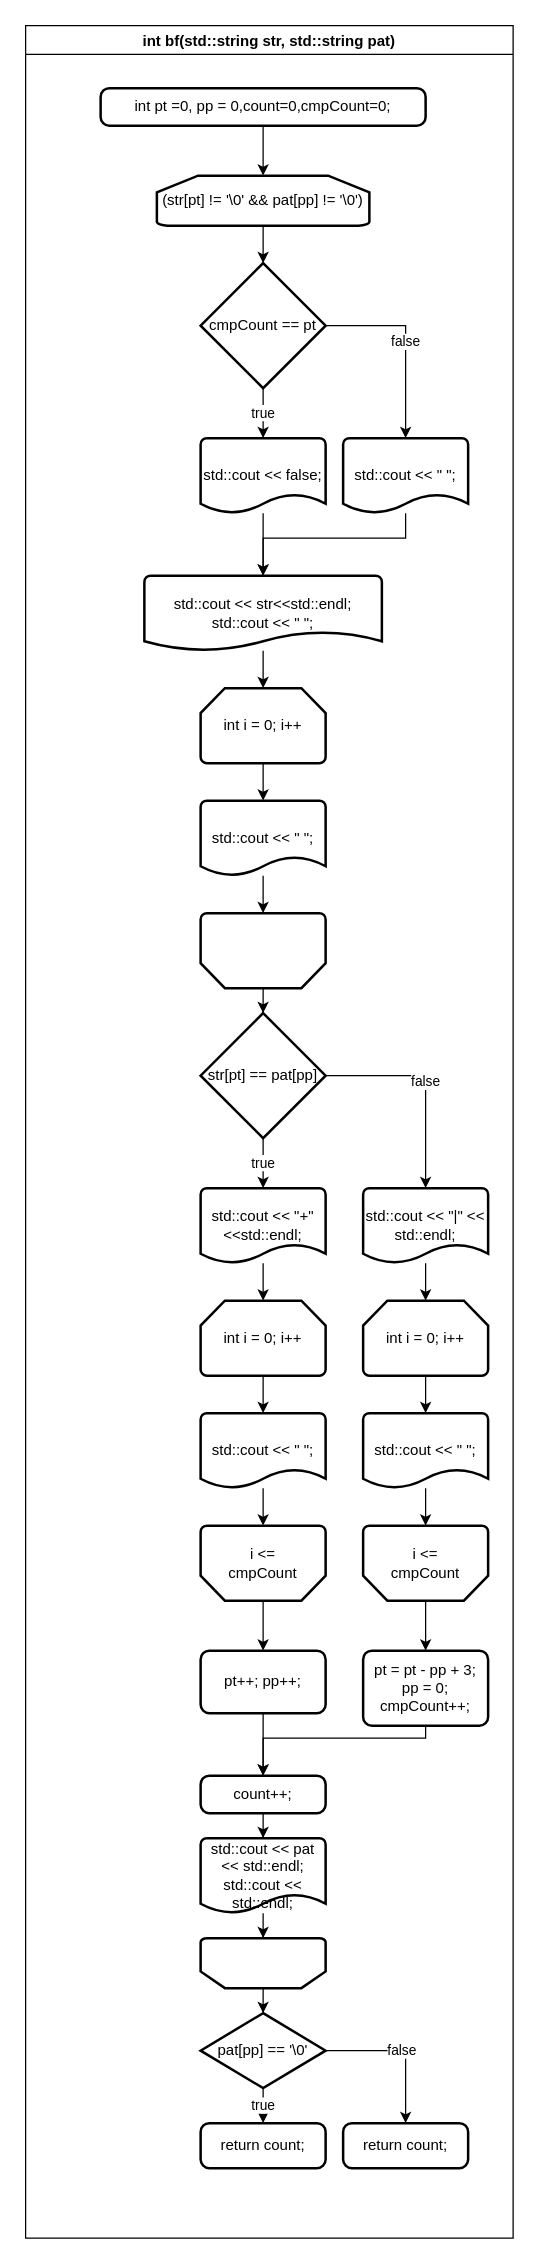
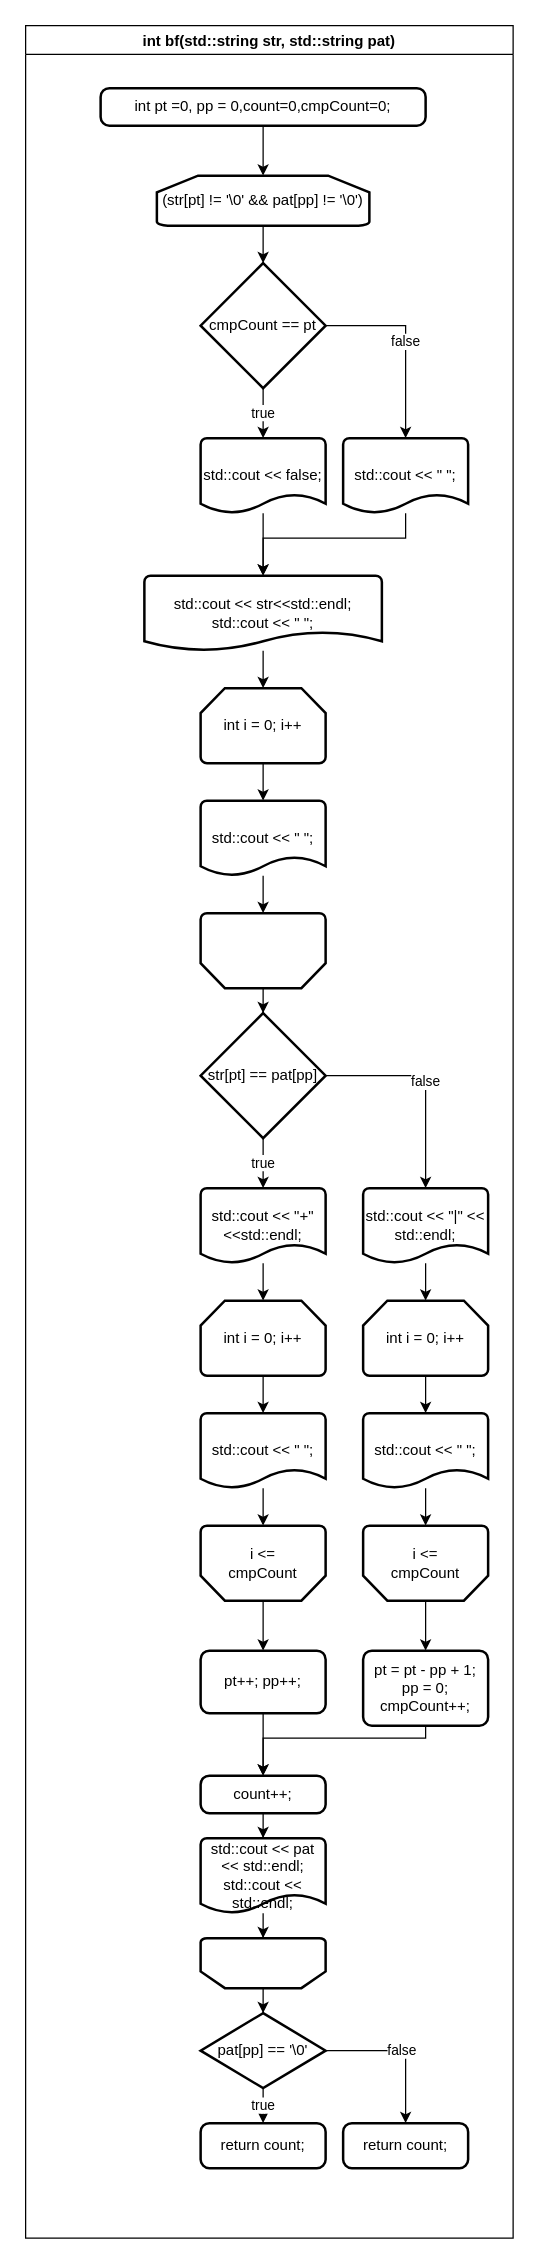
(426, 1688) -> (426, 1688)
